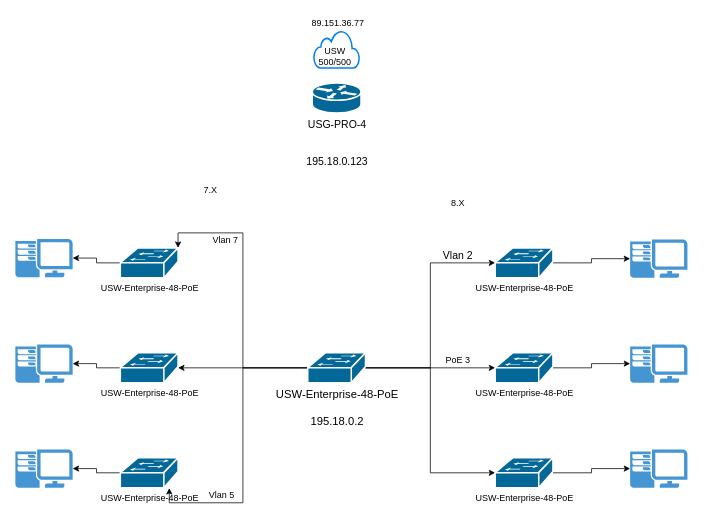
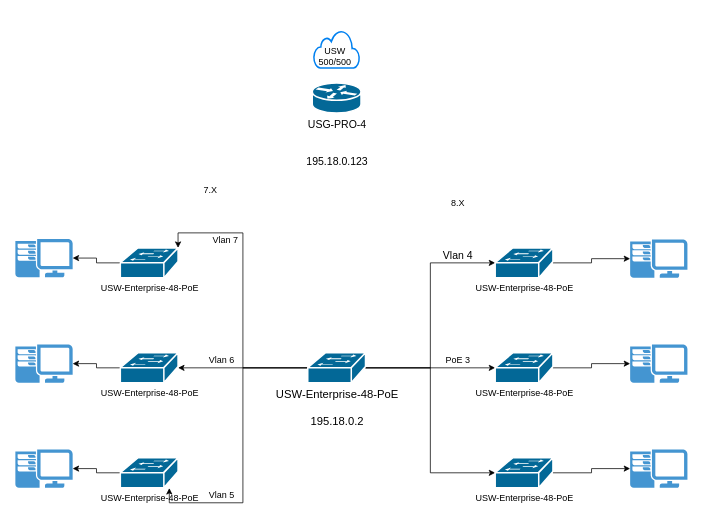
(338, 23) -> none
(458, 255) -> (458, 255)
none -> (222, 360)
